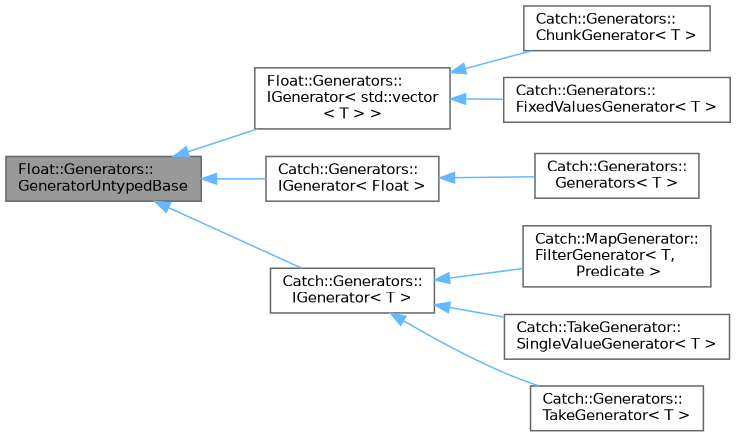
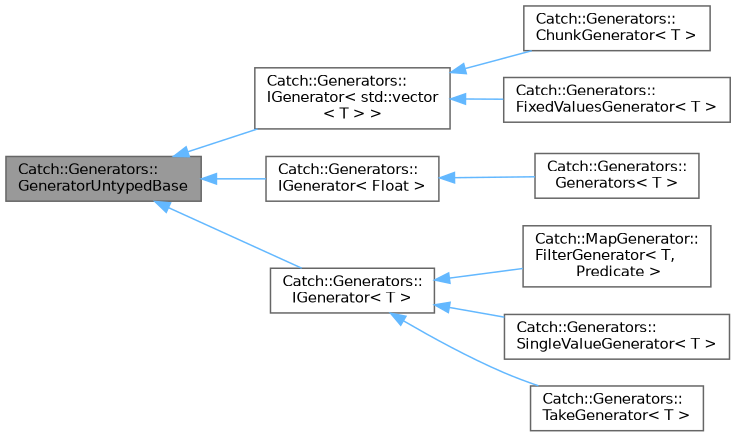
(352, 98) -> (352, 98)
(104, 179) -> (104, 179)
(617, 337) -> (617, 337)
